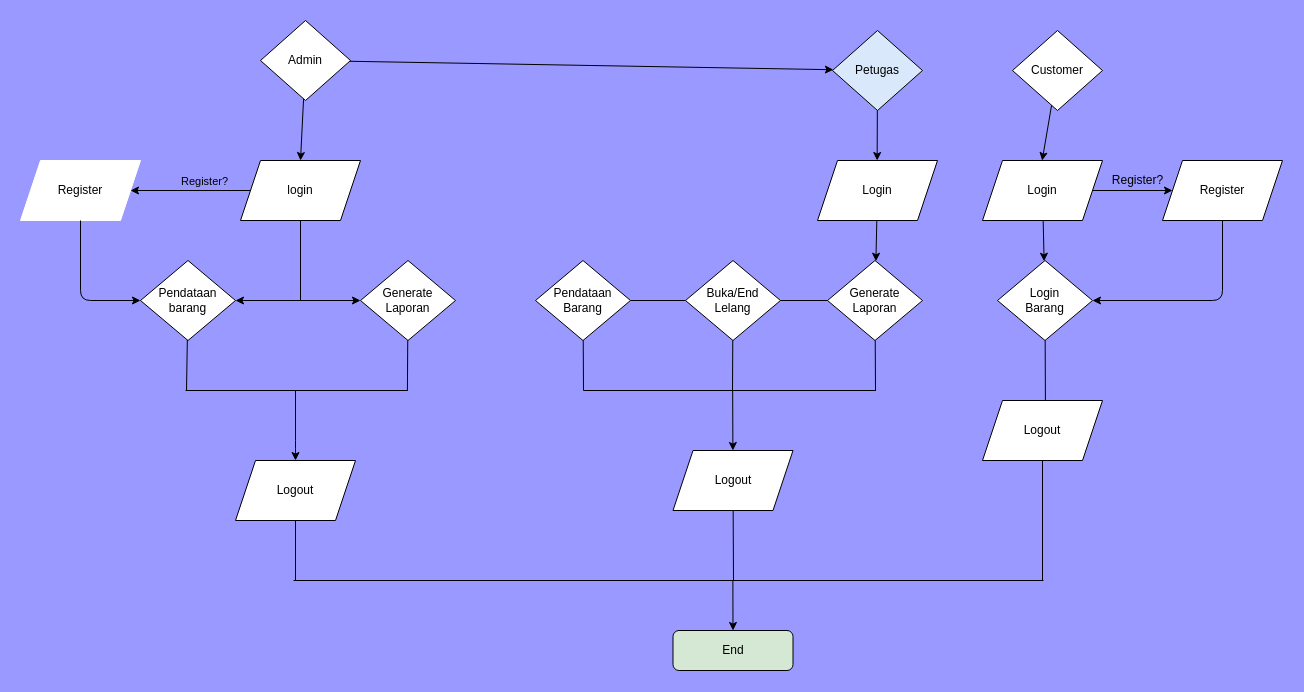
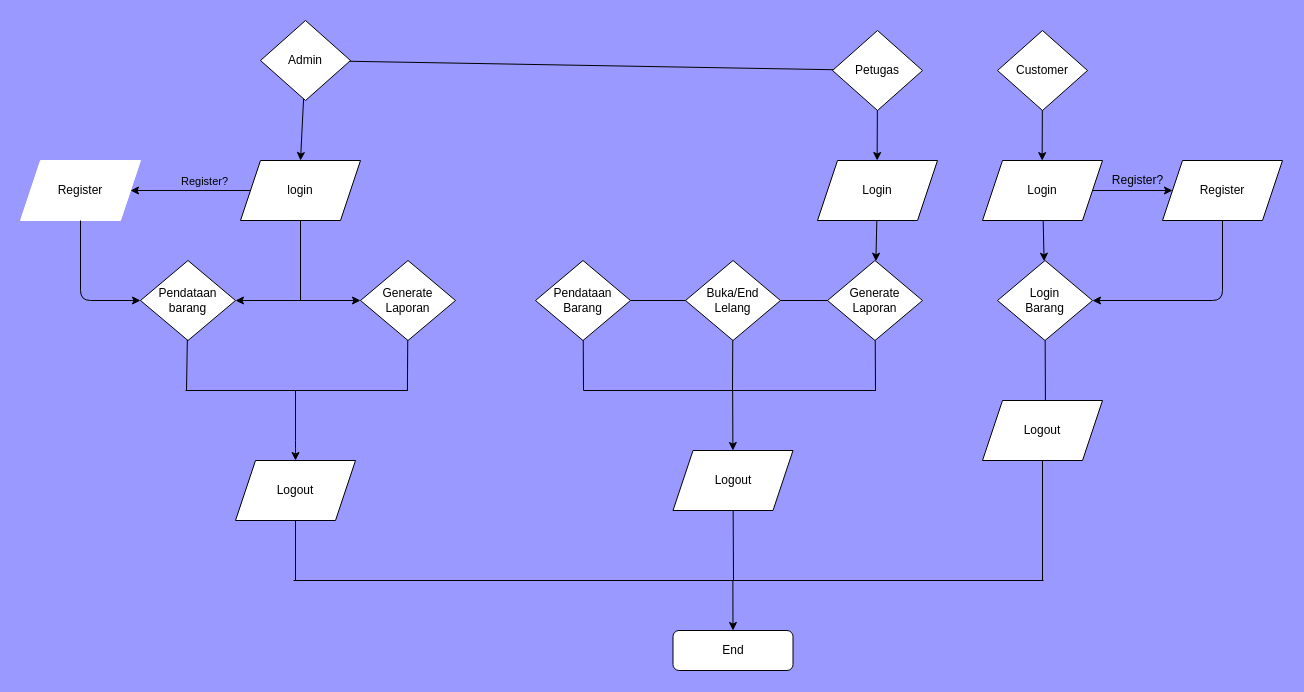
(825, 70) -> (827, 70)
(878, 71) -> (878, 71)
(1058, 71) -> (1043, 71)
(733, 651) -> (733, 651)
